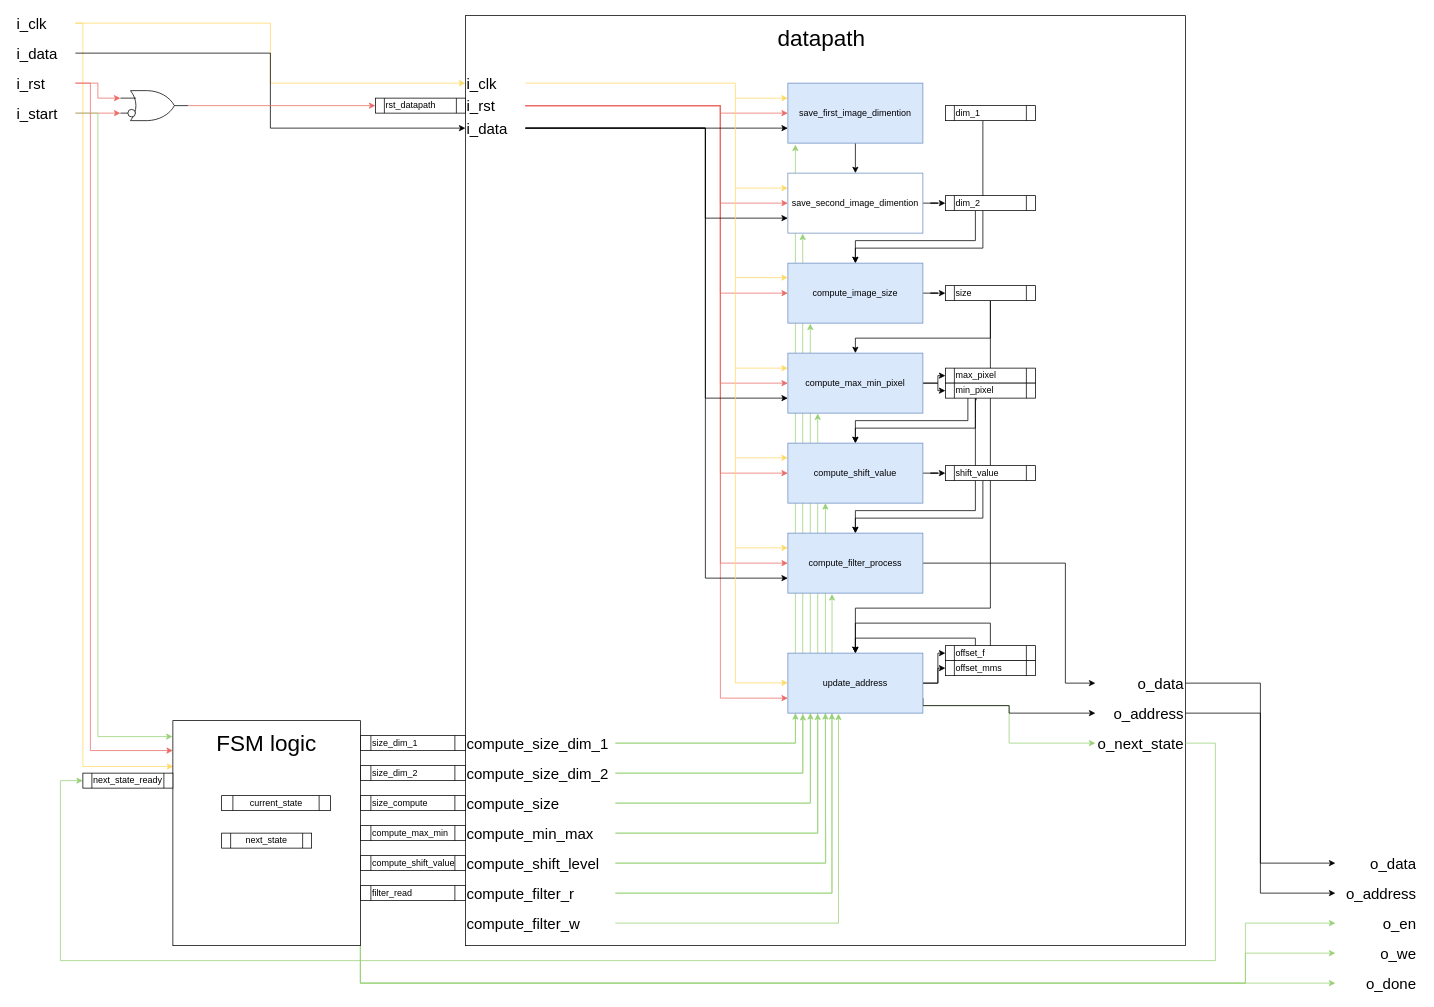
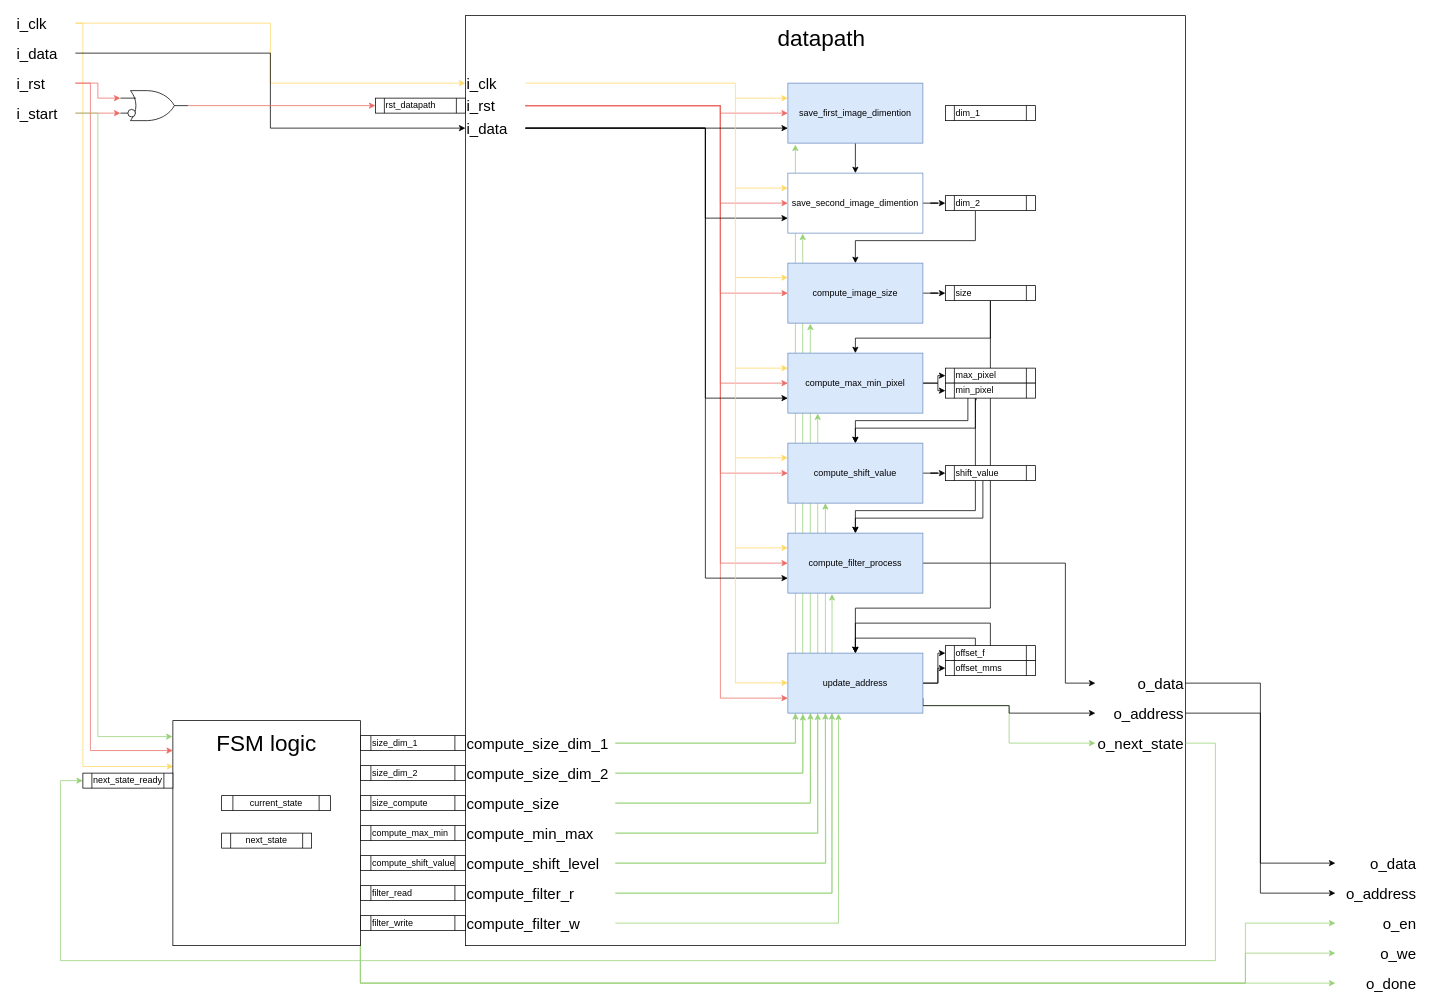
(940, 248) -> none
none -> (413, 923)
